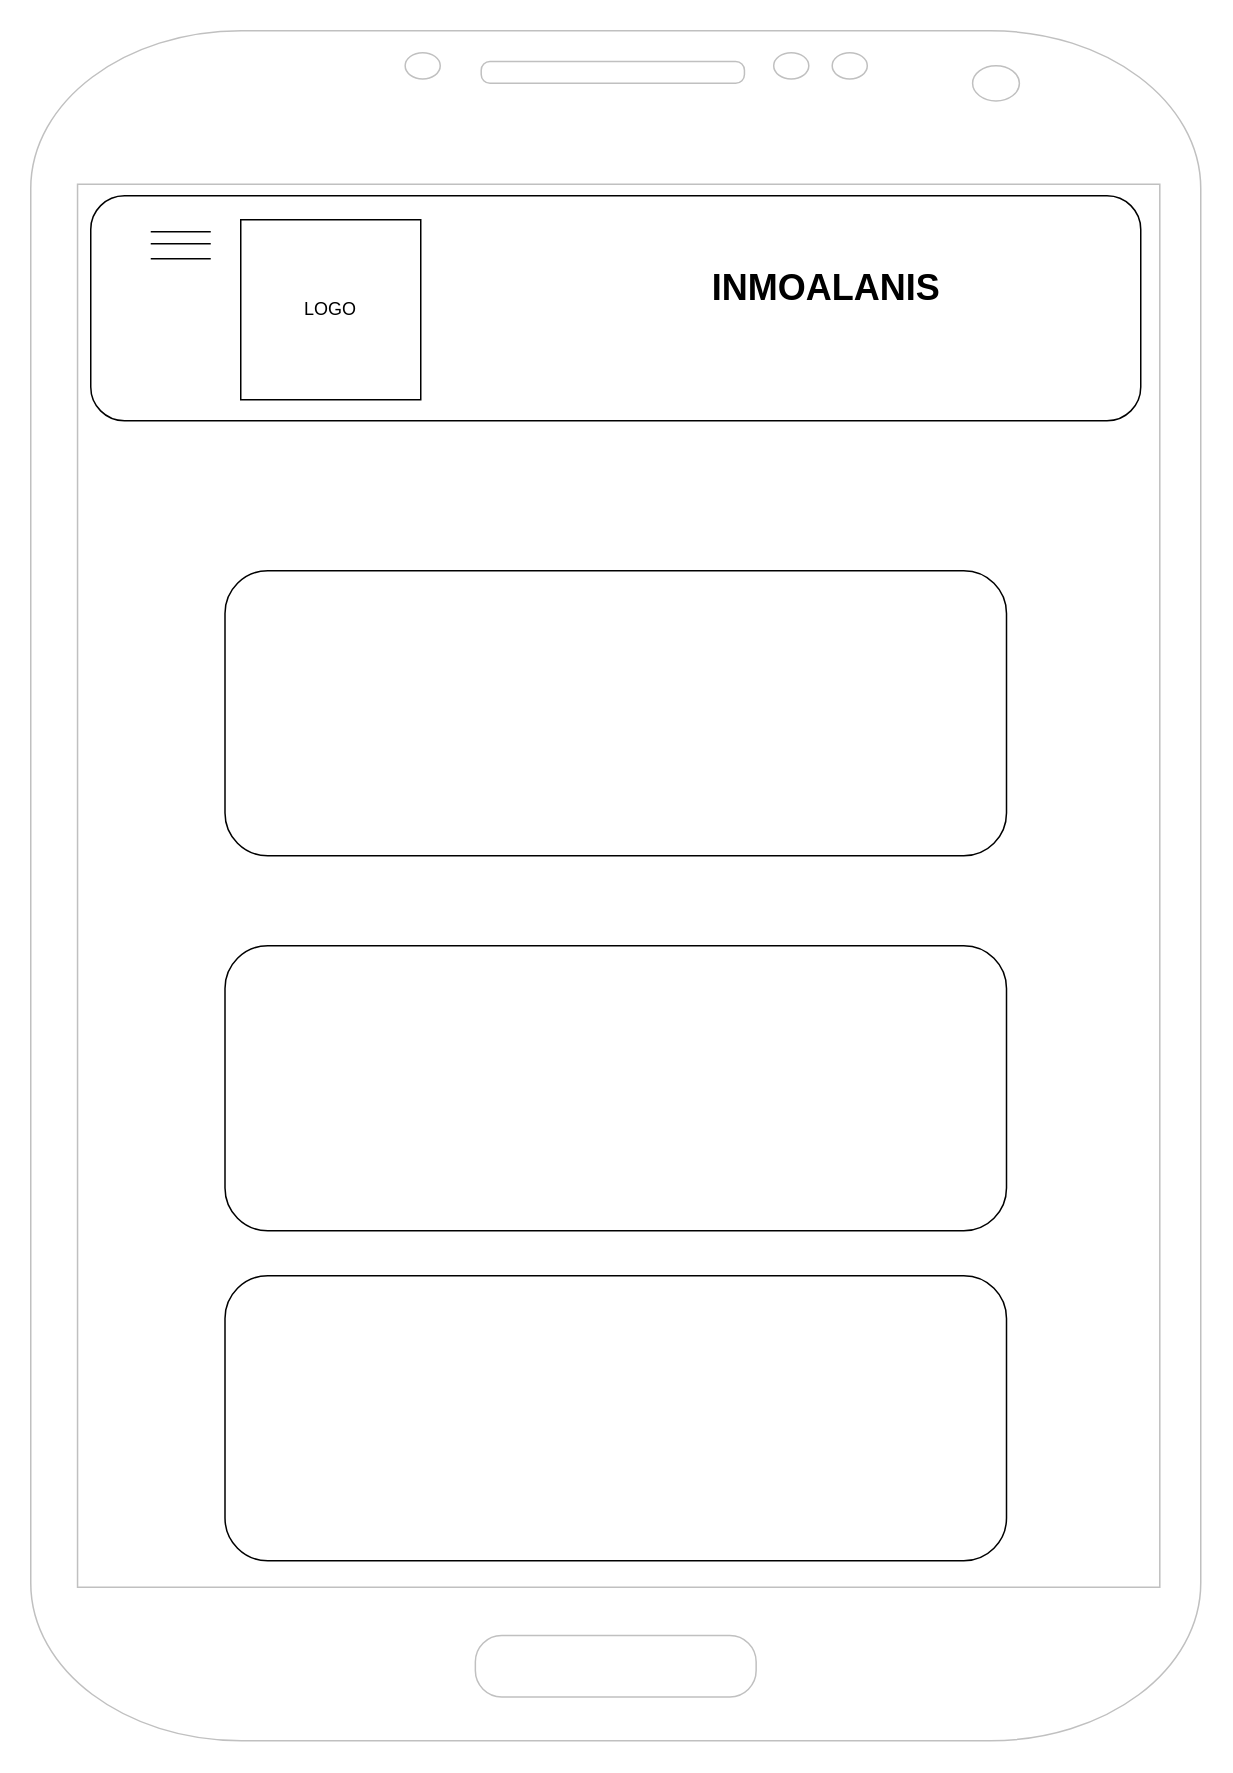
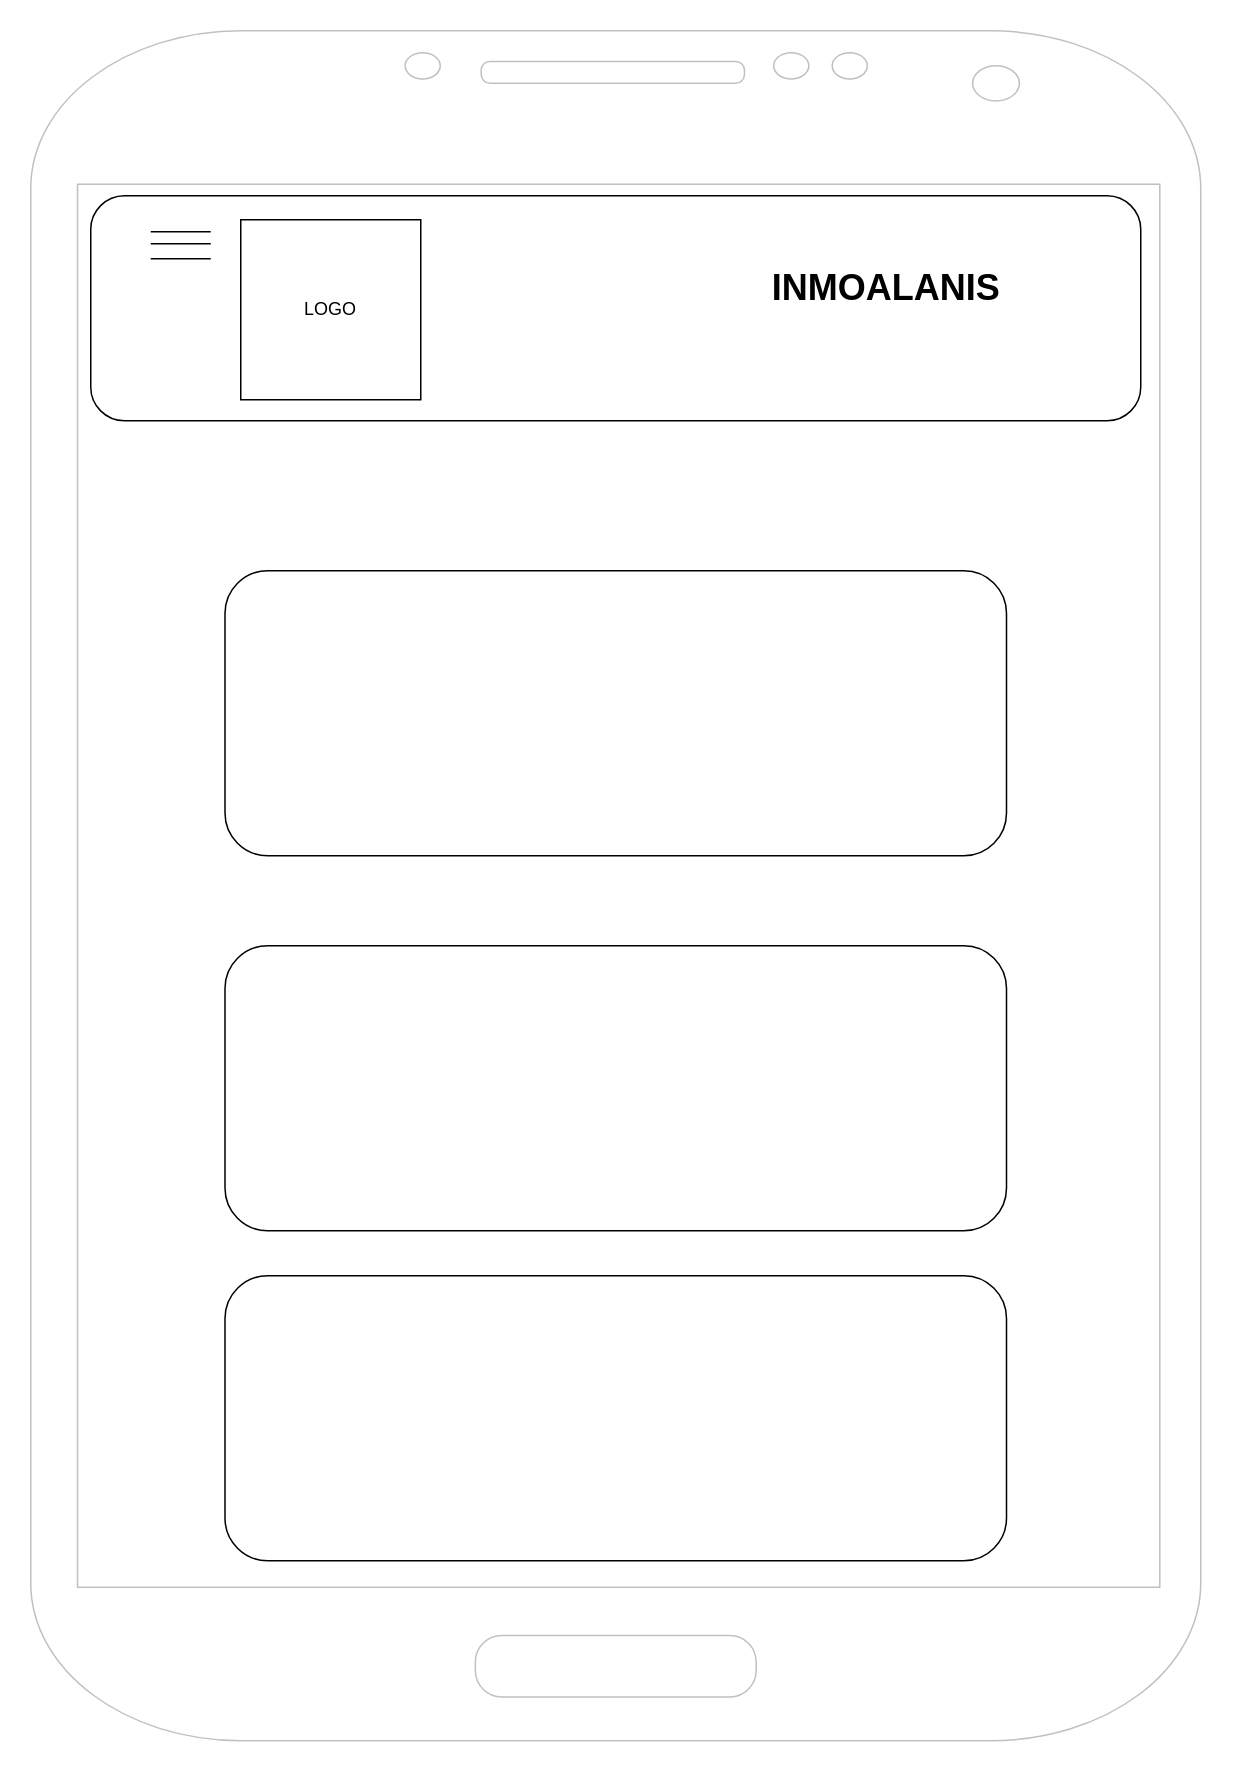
(826, 310) -> (886, 310)
